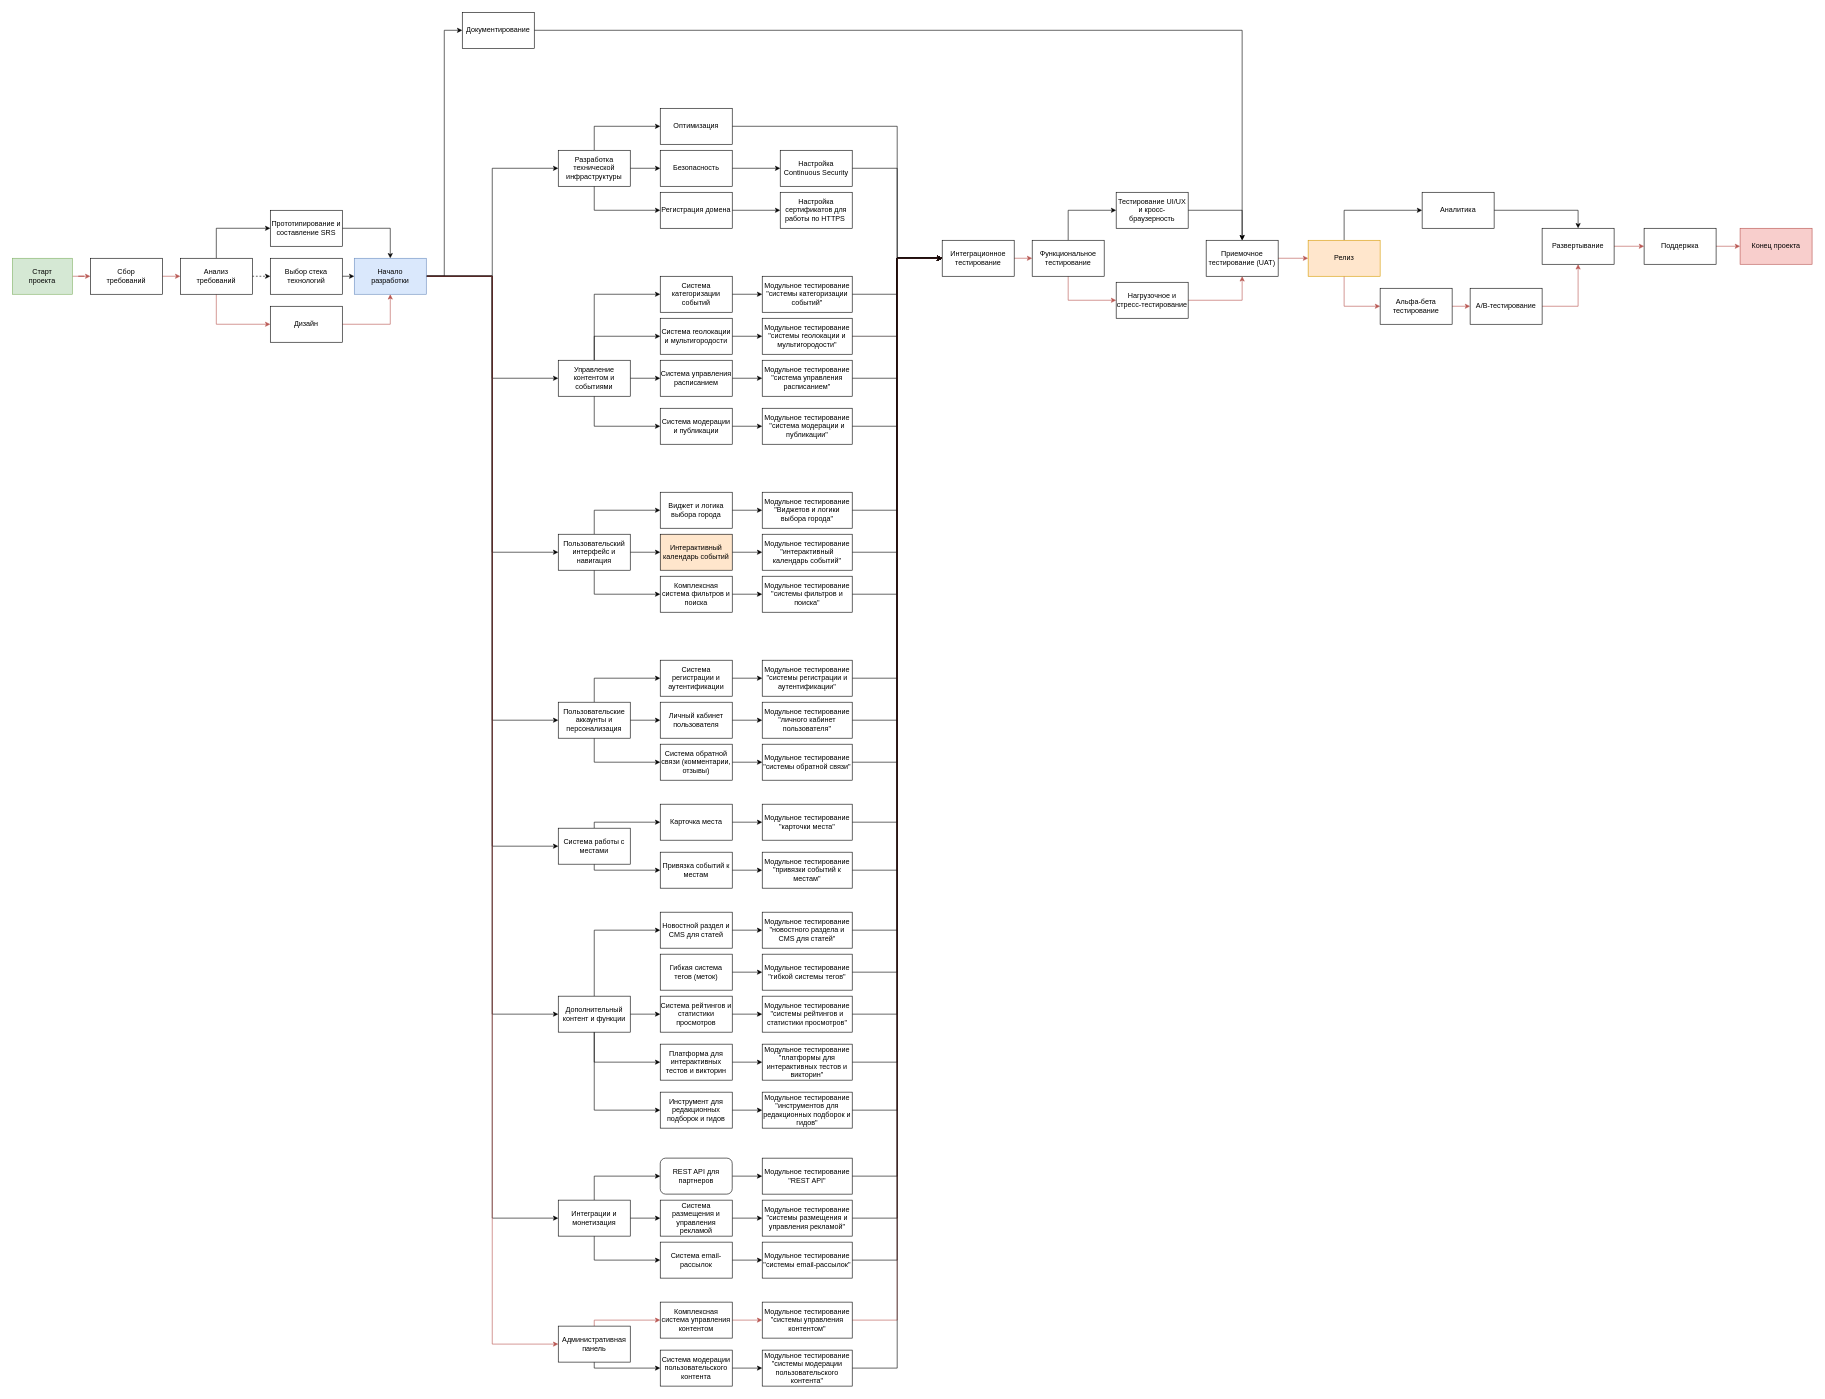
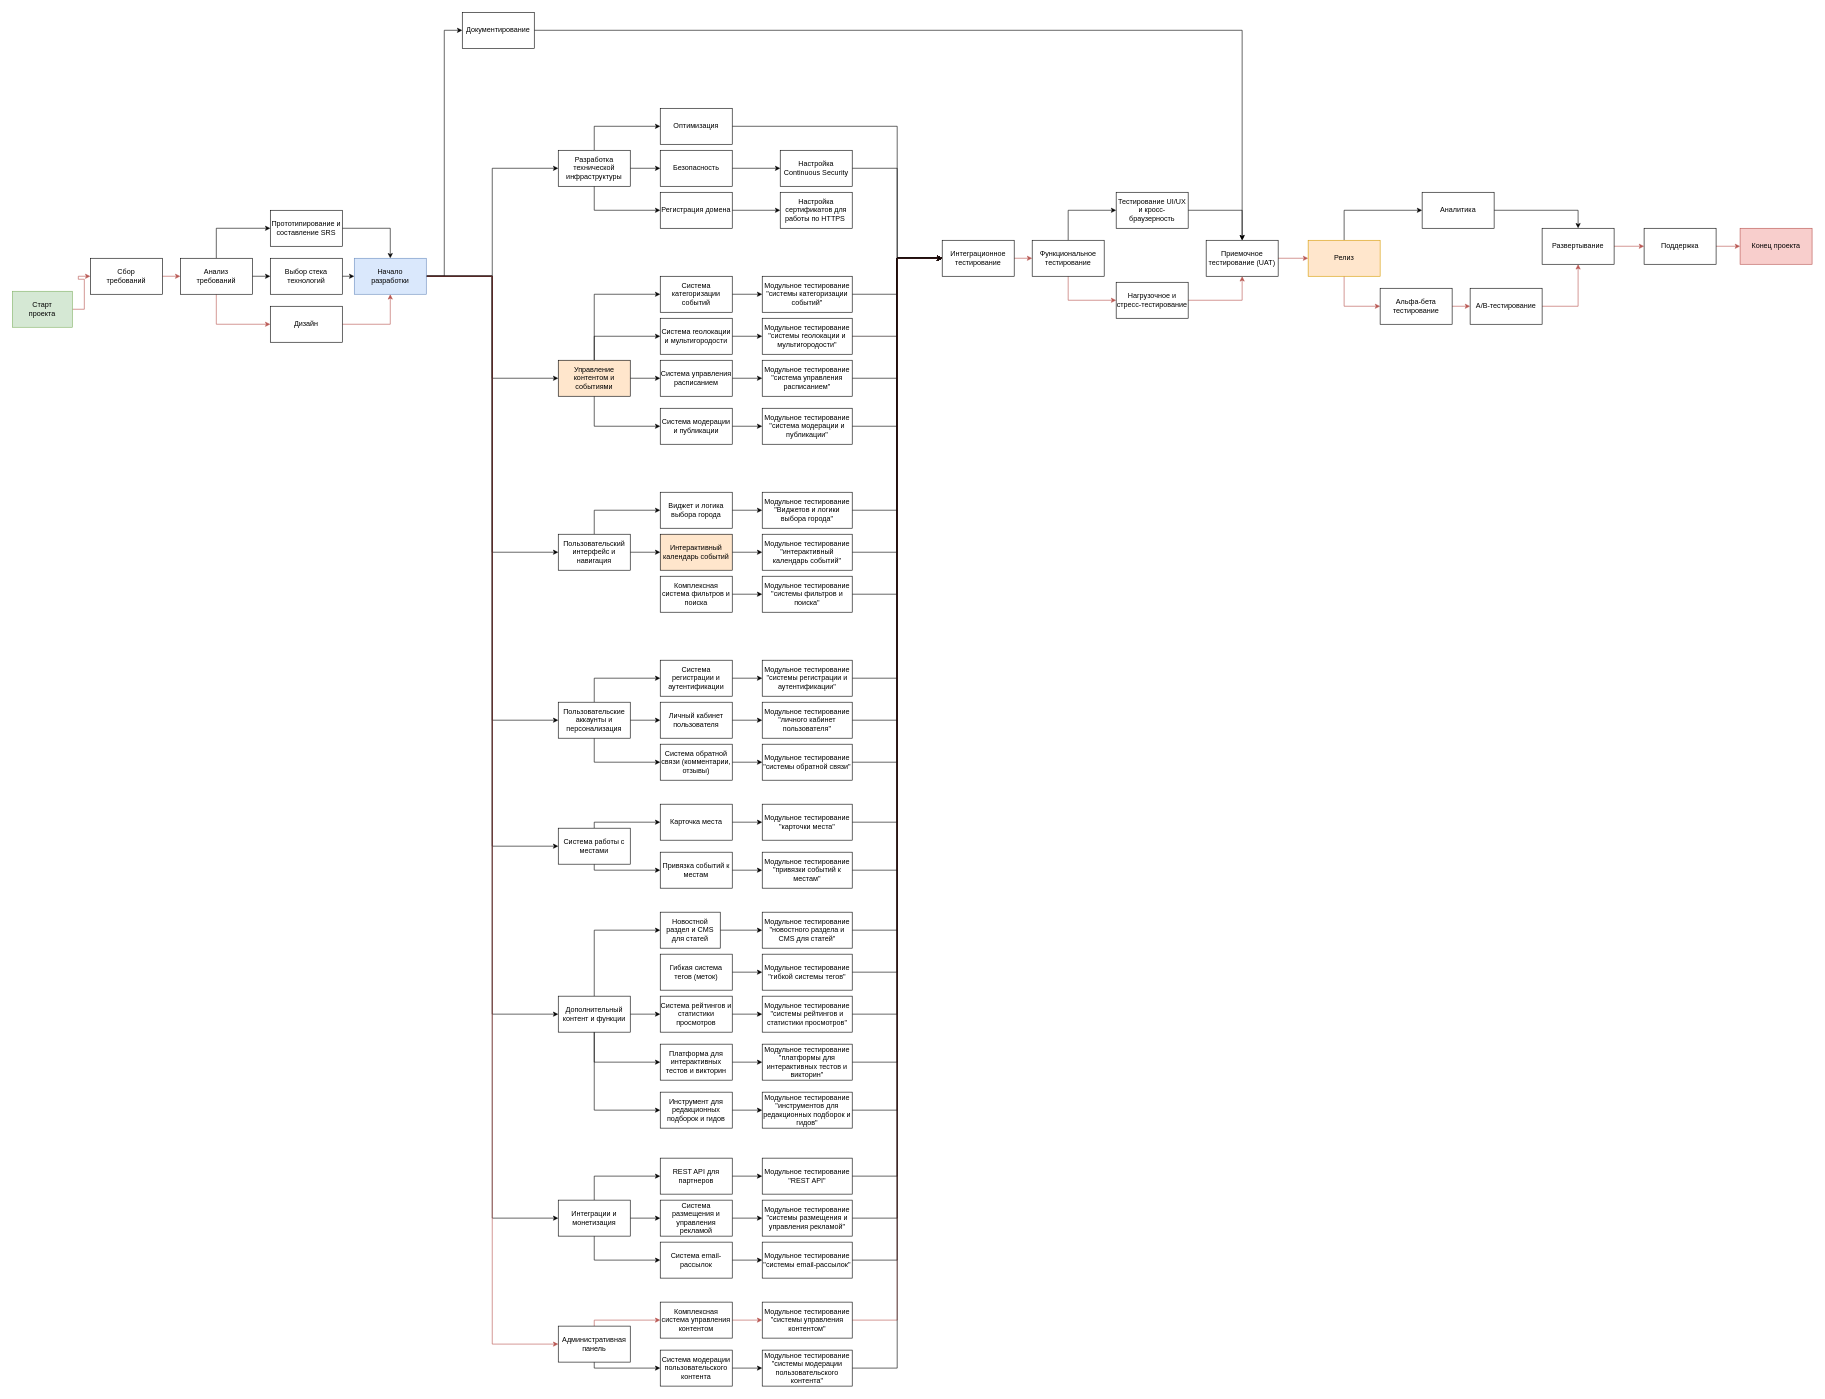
(42, 276) -> (42, 309)
(259, 276) -> (259, 276)
(594, 378) -> (594, 378)
(594, 593) -> none
(696, 930) -> (690, 930)
(696, 1176) -> (696, 1176)
